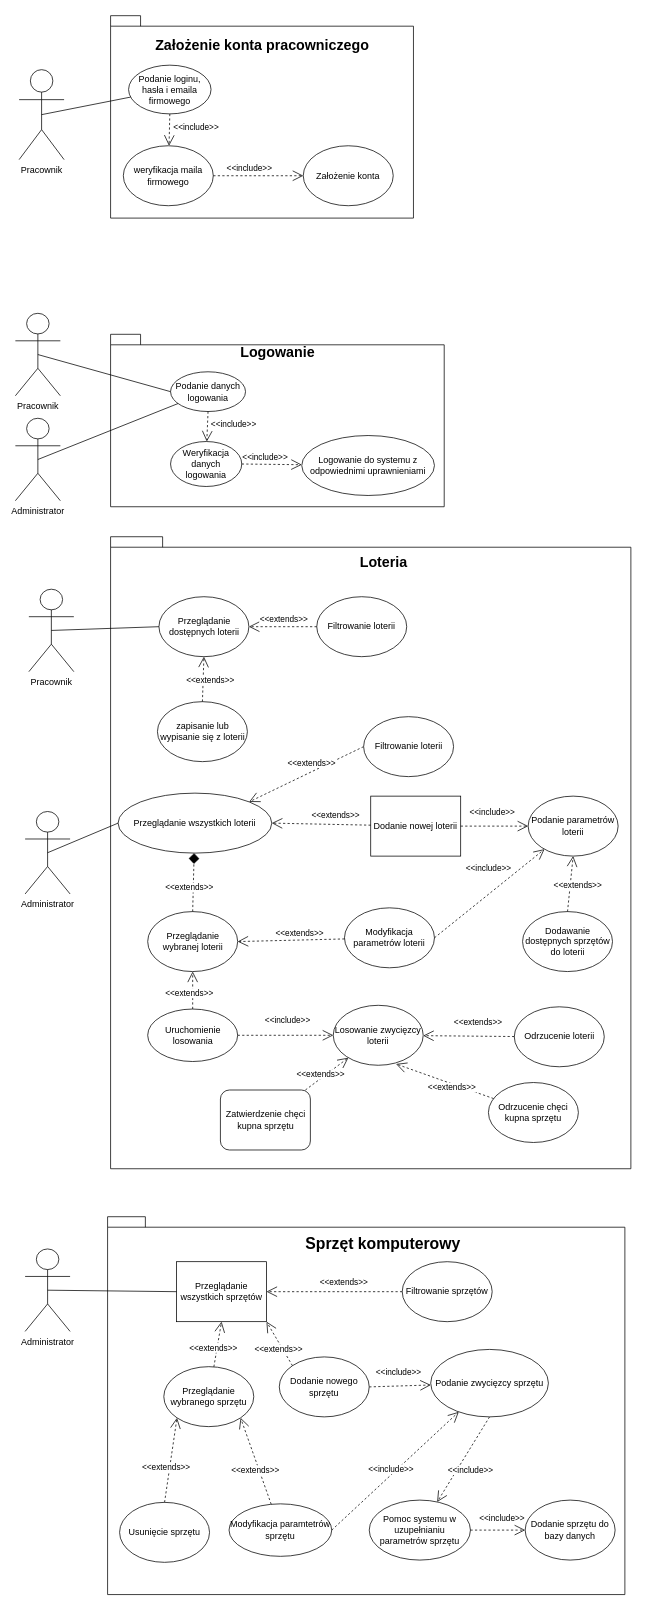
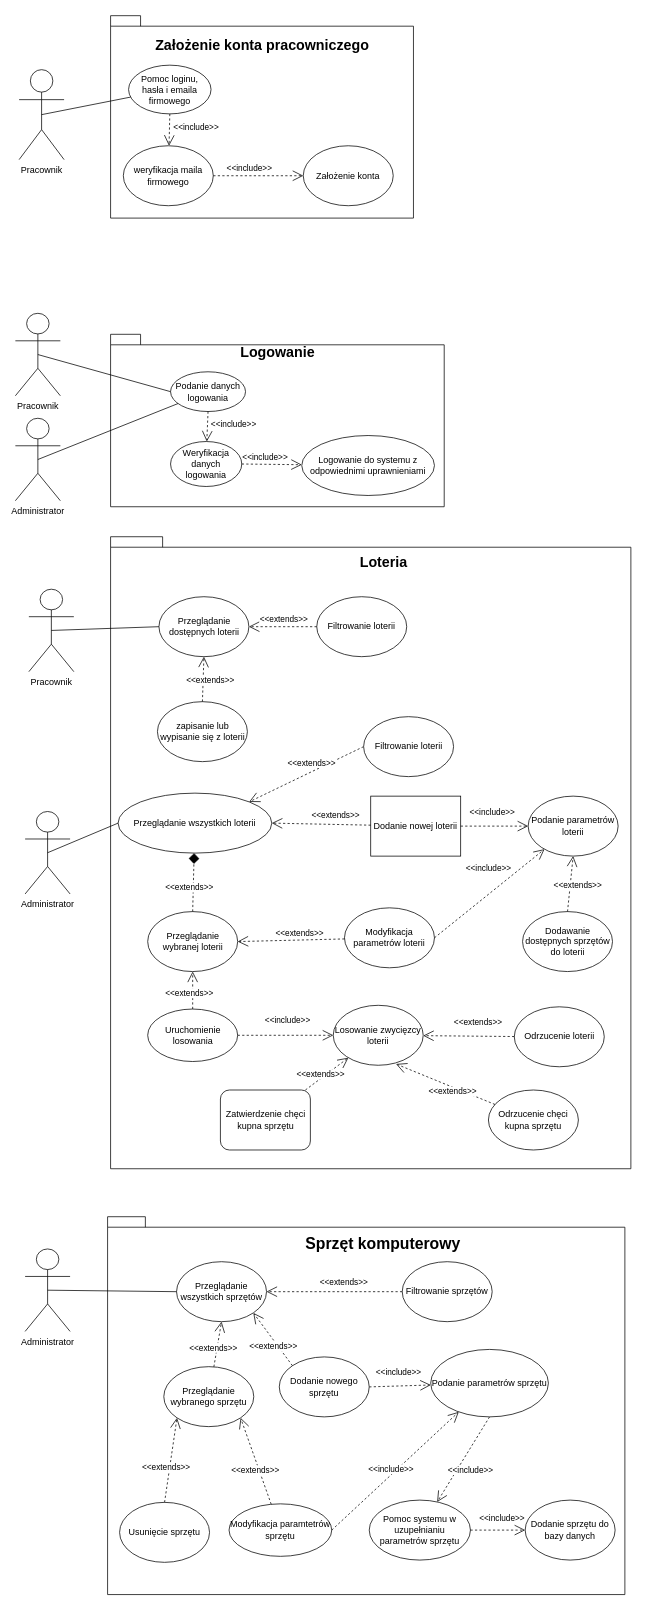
(170, 90) -> (170, 90)
(534, 1113) -> (534, 1120)
(222, 1292) -> (222, 1292)
(490, 1383) -> (490, 1383)
